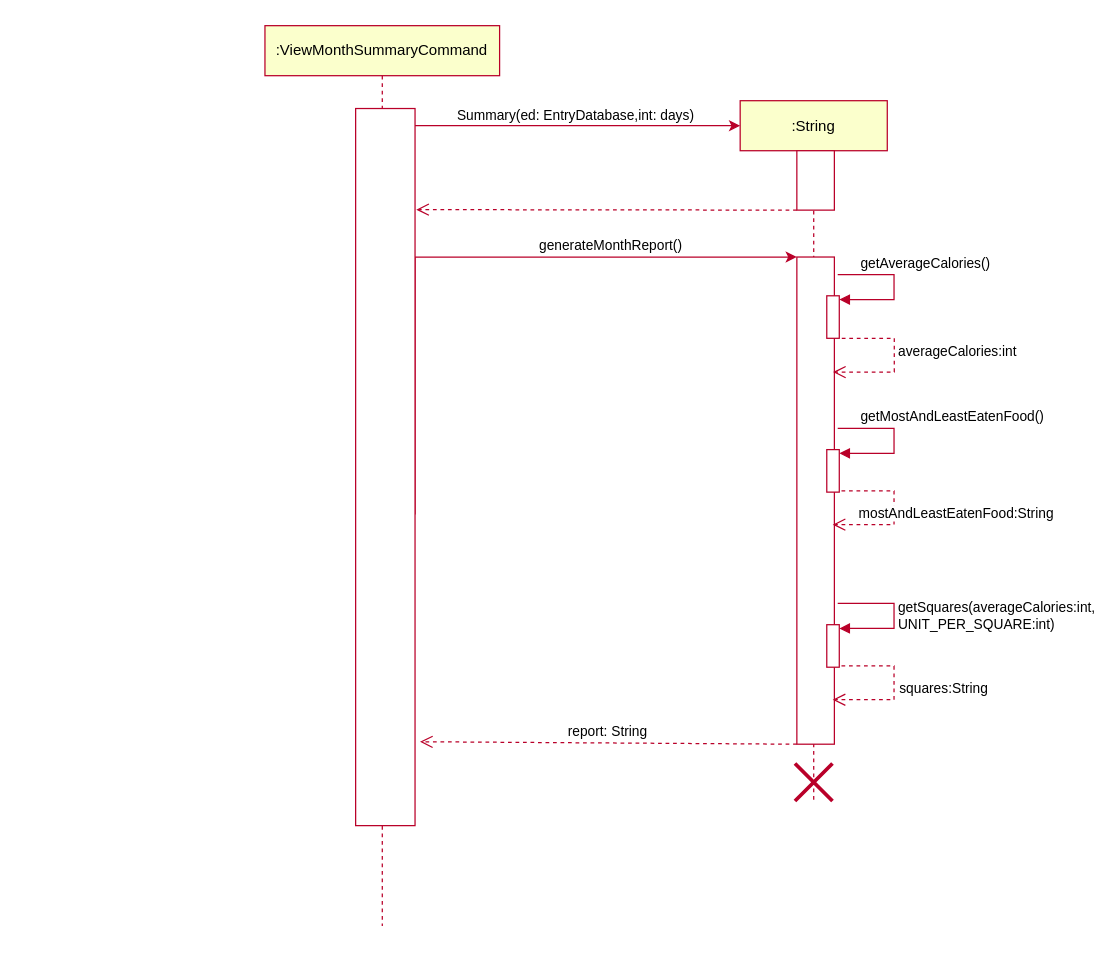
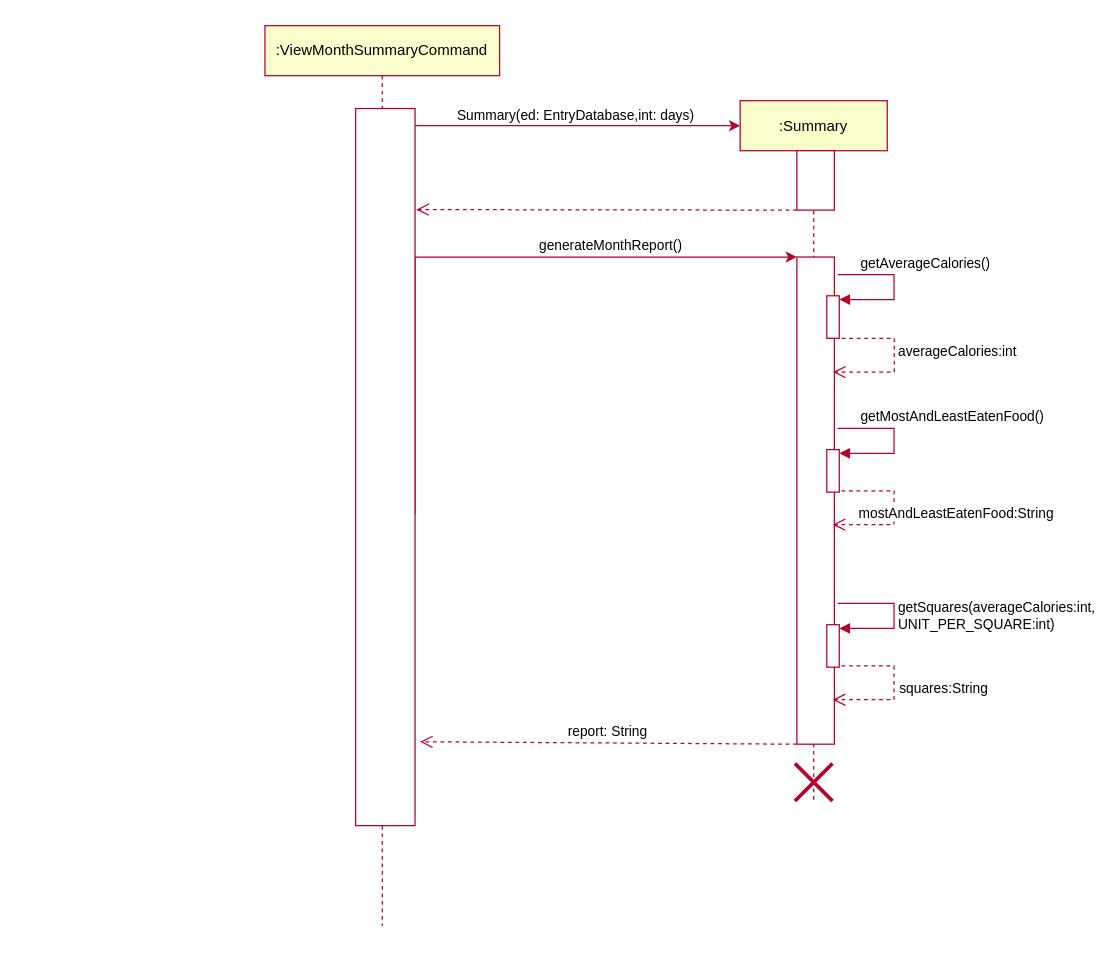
(813, 126) -> (813, 126)
